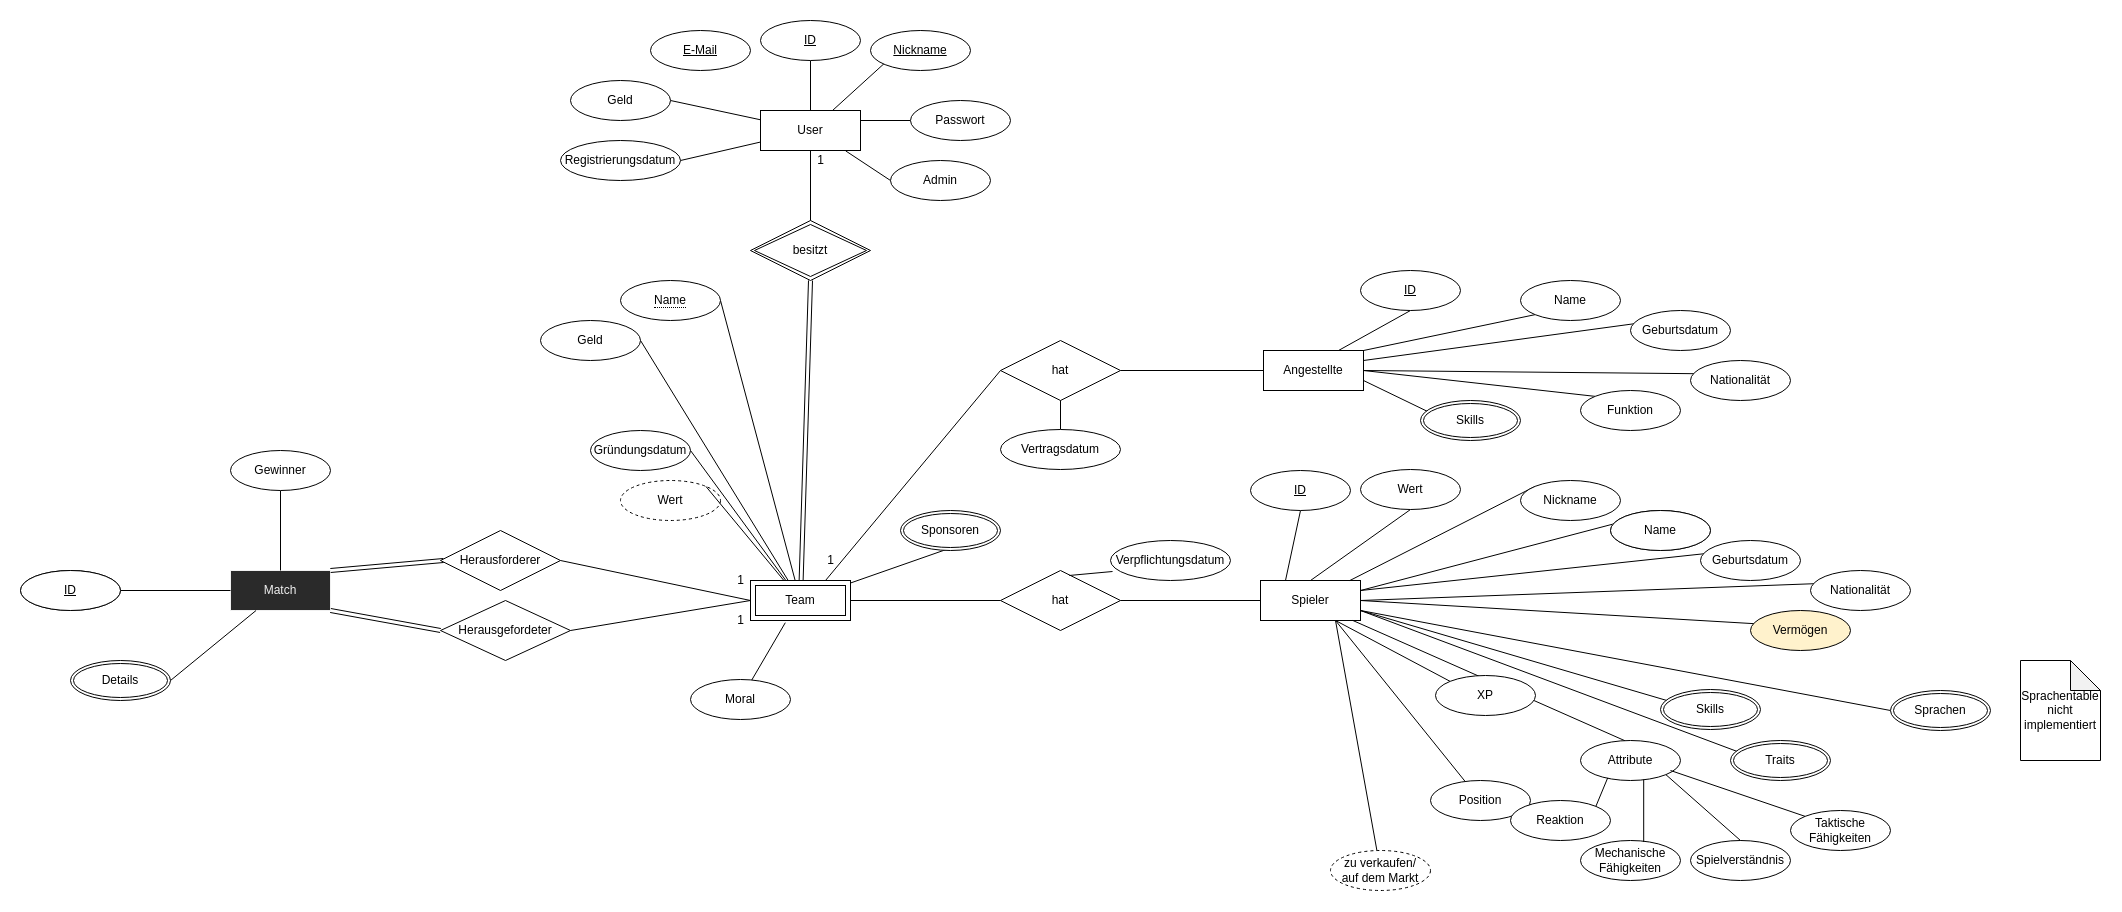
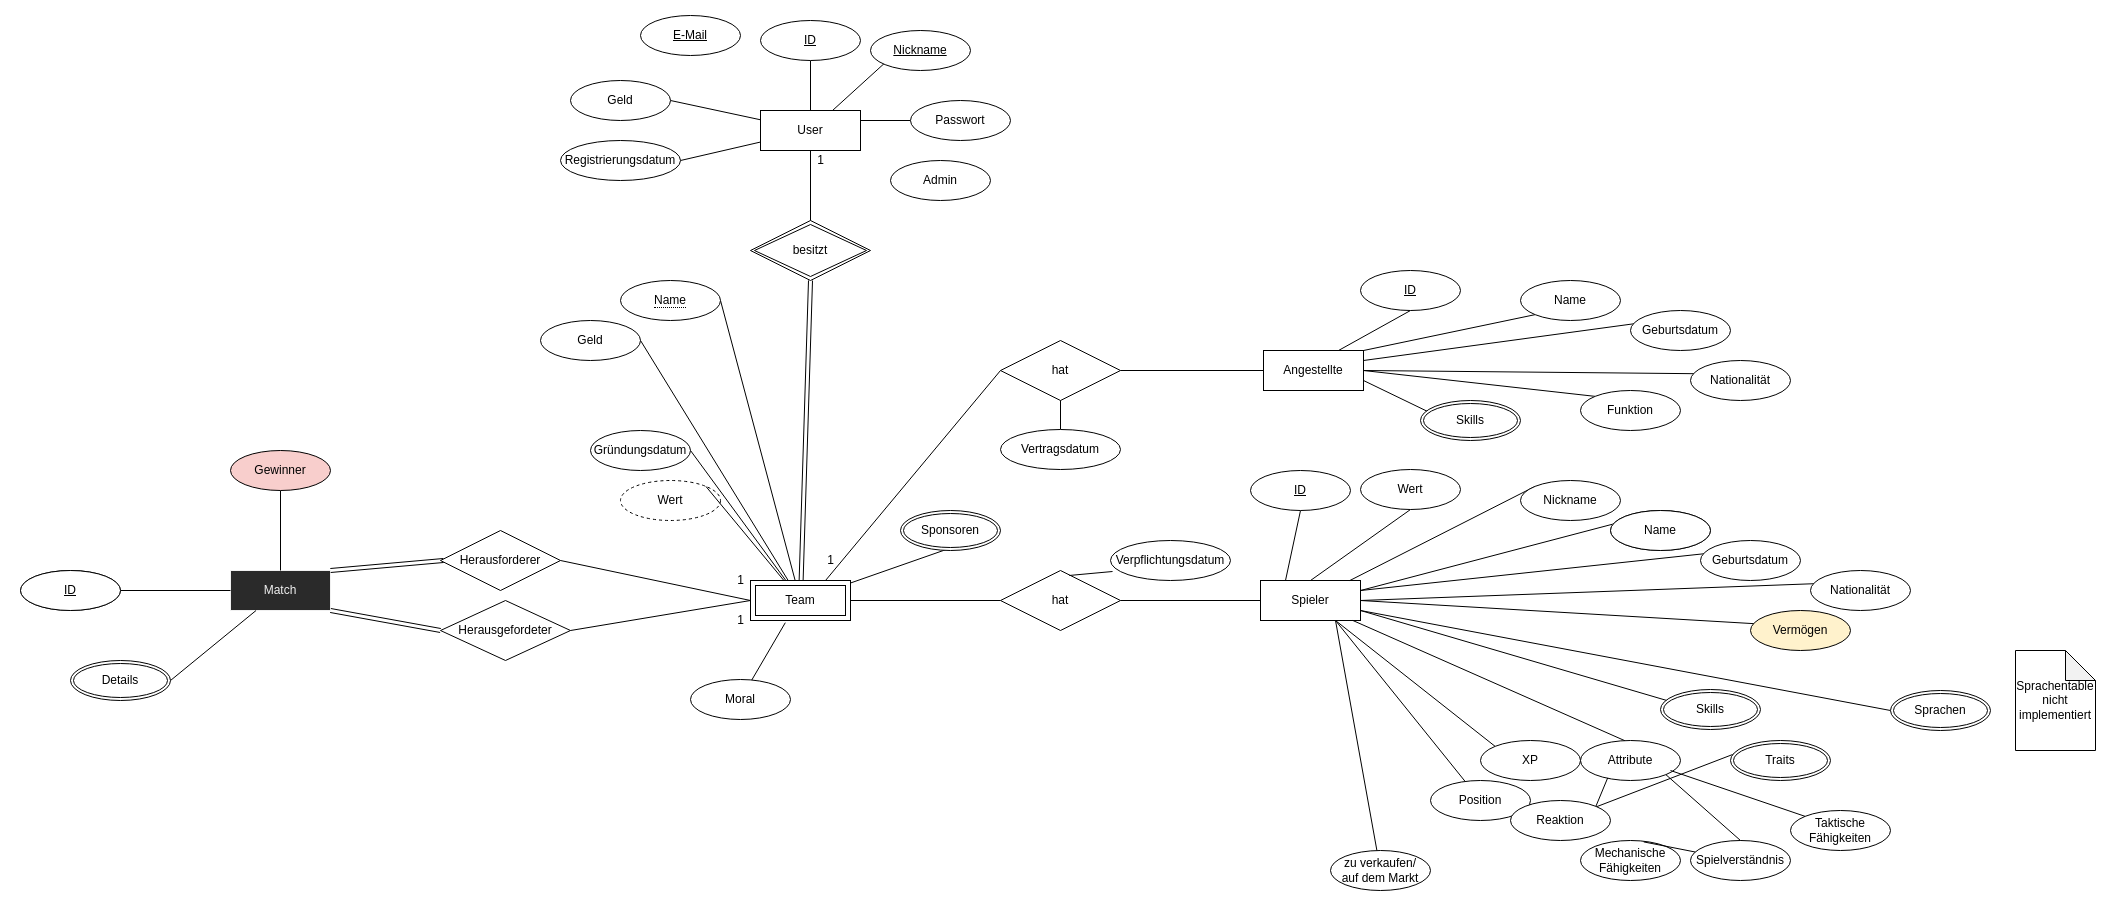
(701, 51) -> (691, 36)
(869, 166) -> none
(281, 471) -> (281, 471)
(1552, 682) -> (1665, 780)
(1486, 696) -> (1531, 761)
(2061, 711) -> (2056, 701)
(1644, 811) -> (1669, 847)
(1381, 871) -> (1381, 871)
